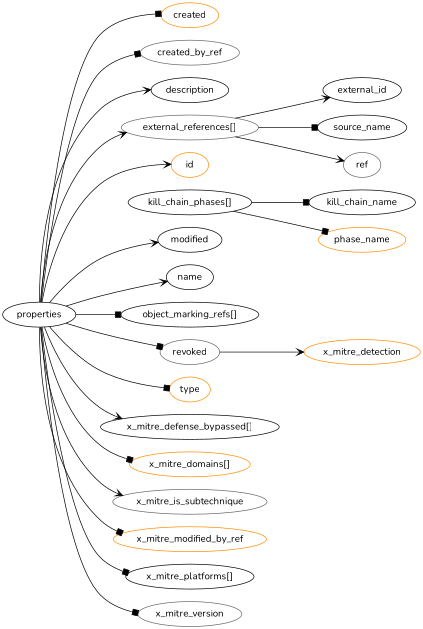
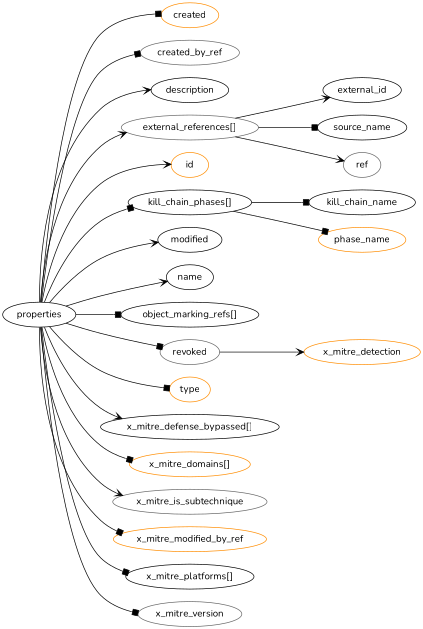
none -> (75, 246)
